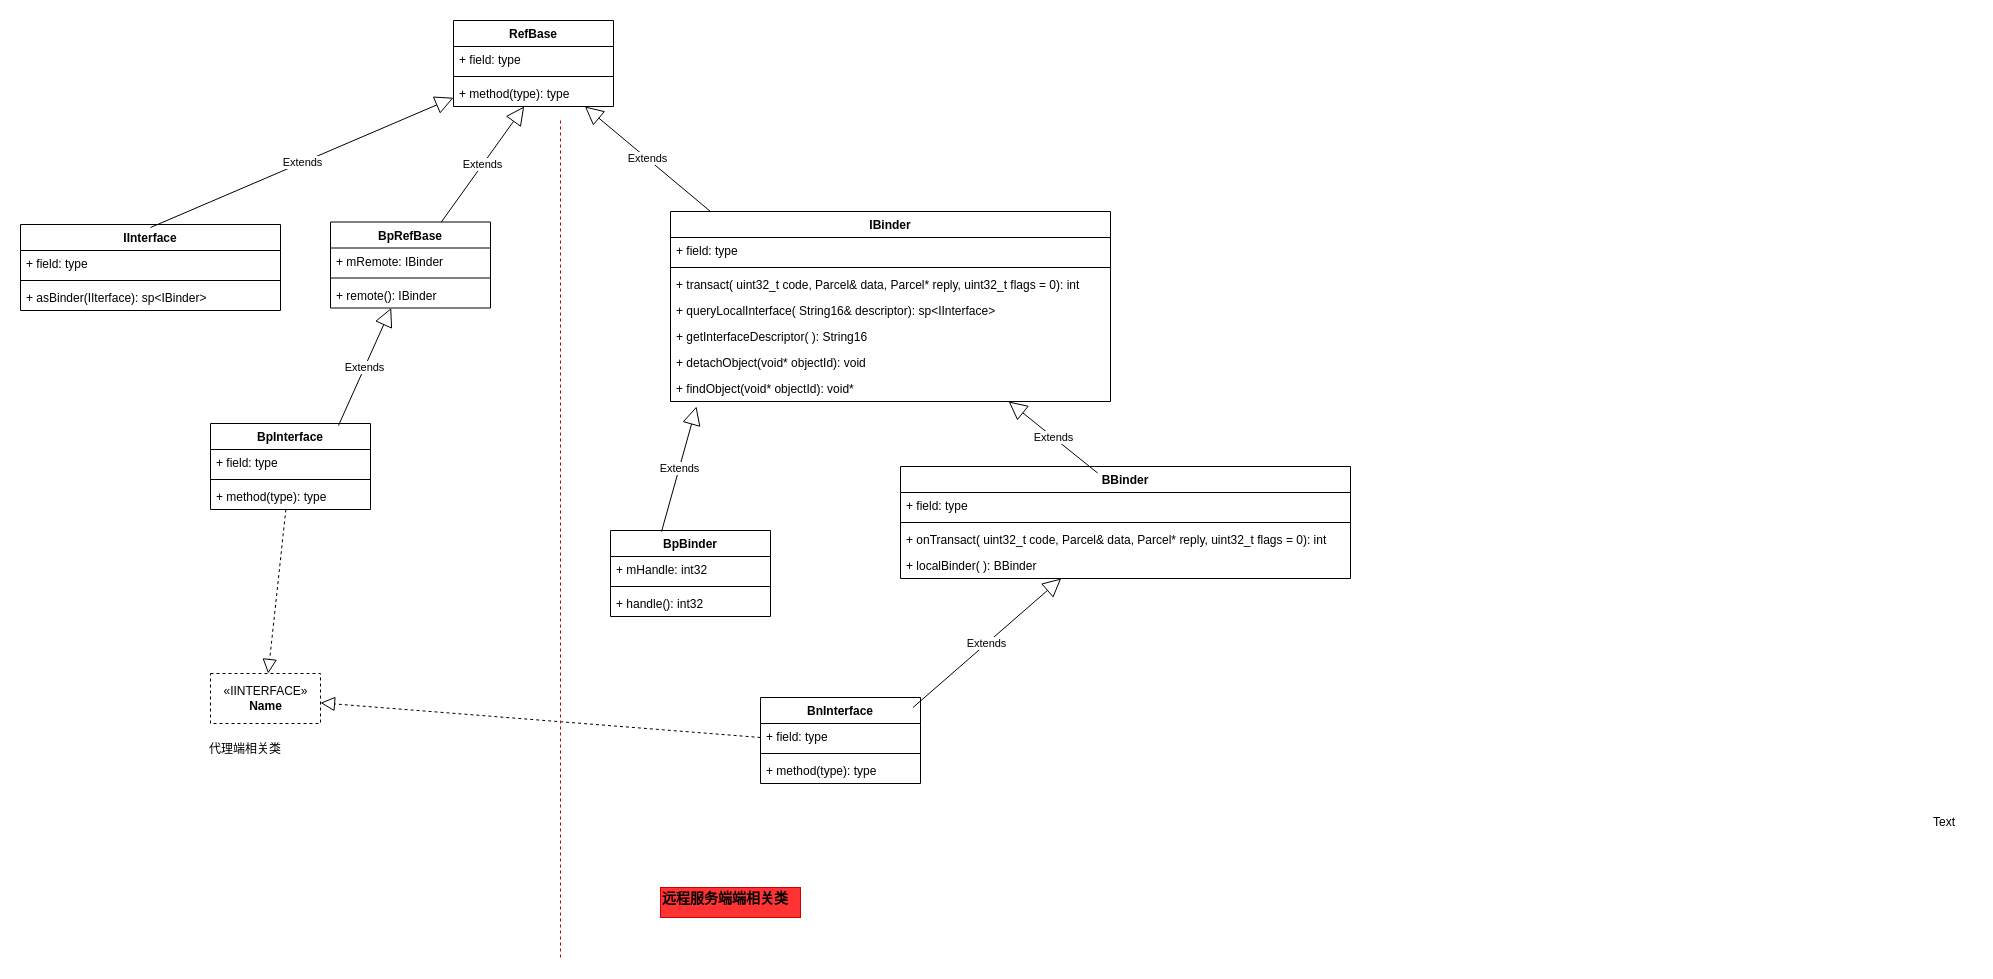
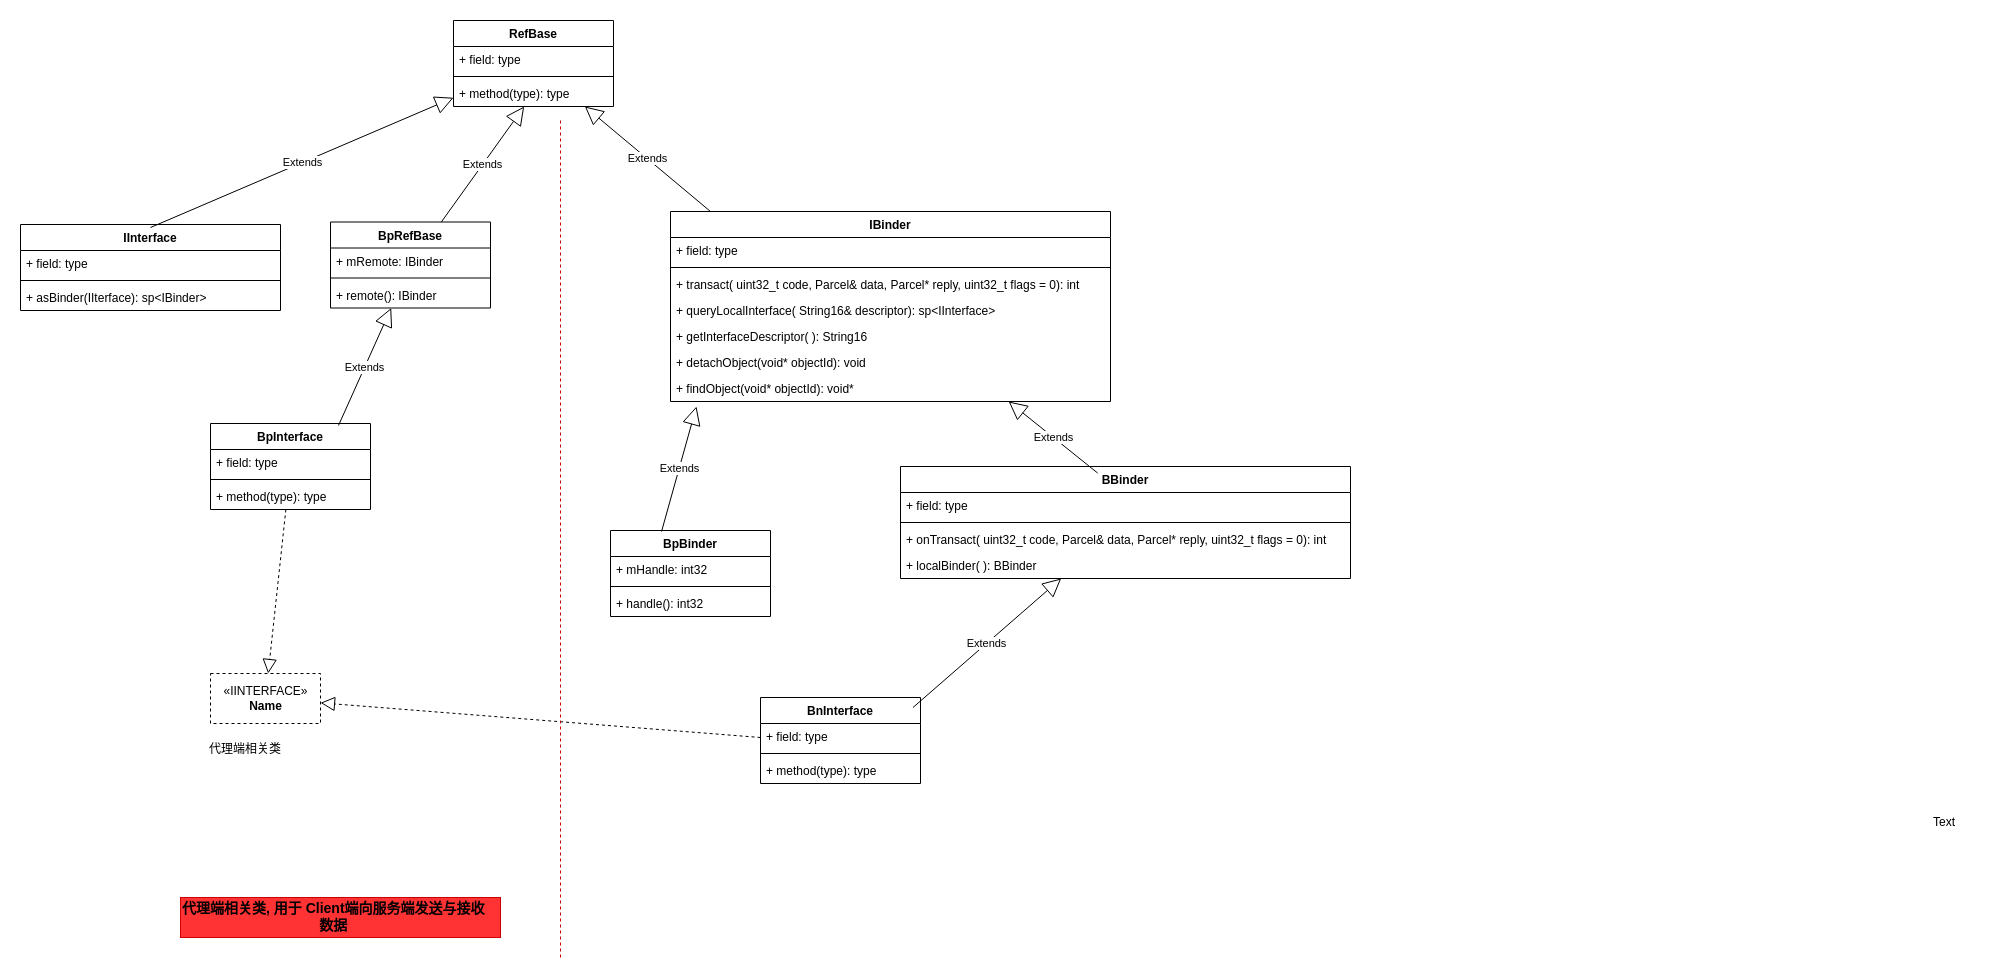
(731, 903) -> none
none -> (341, 918)
